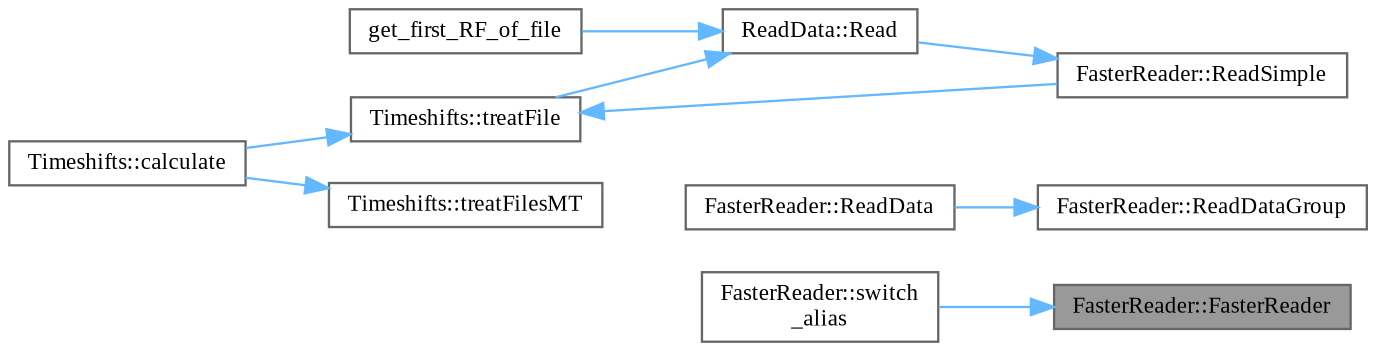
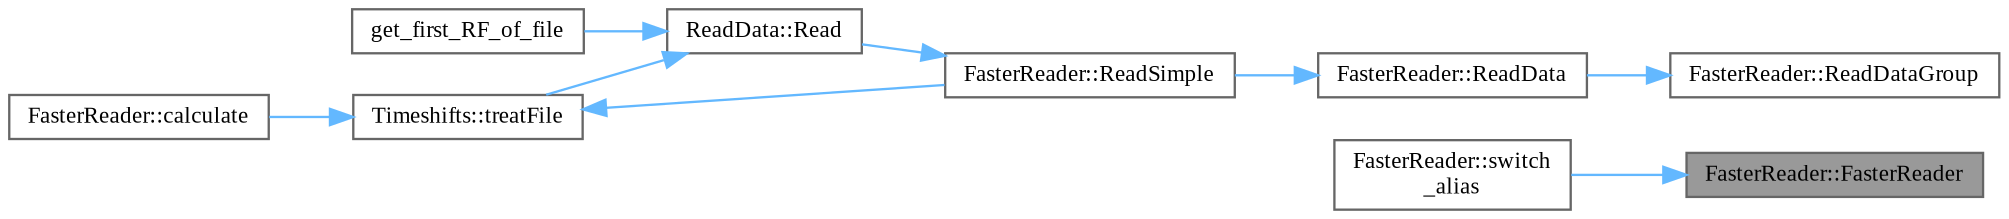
none -> (1265, 75)
(127, 163) -> (139, 117)
(466, 205) -> none
